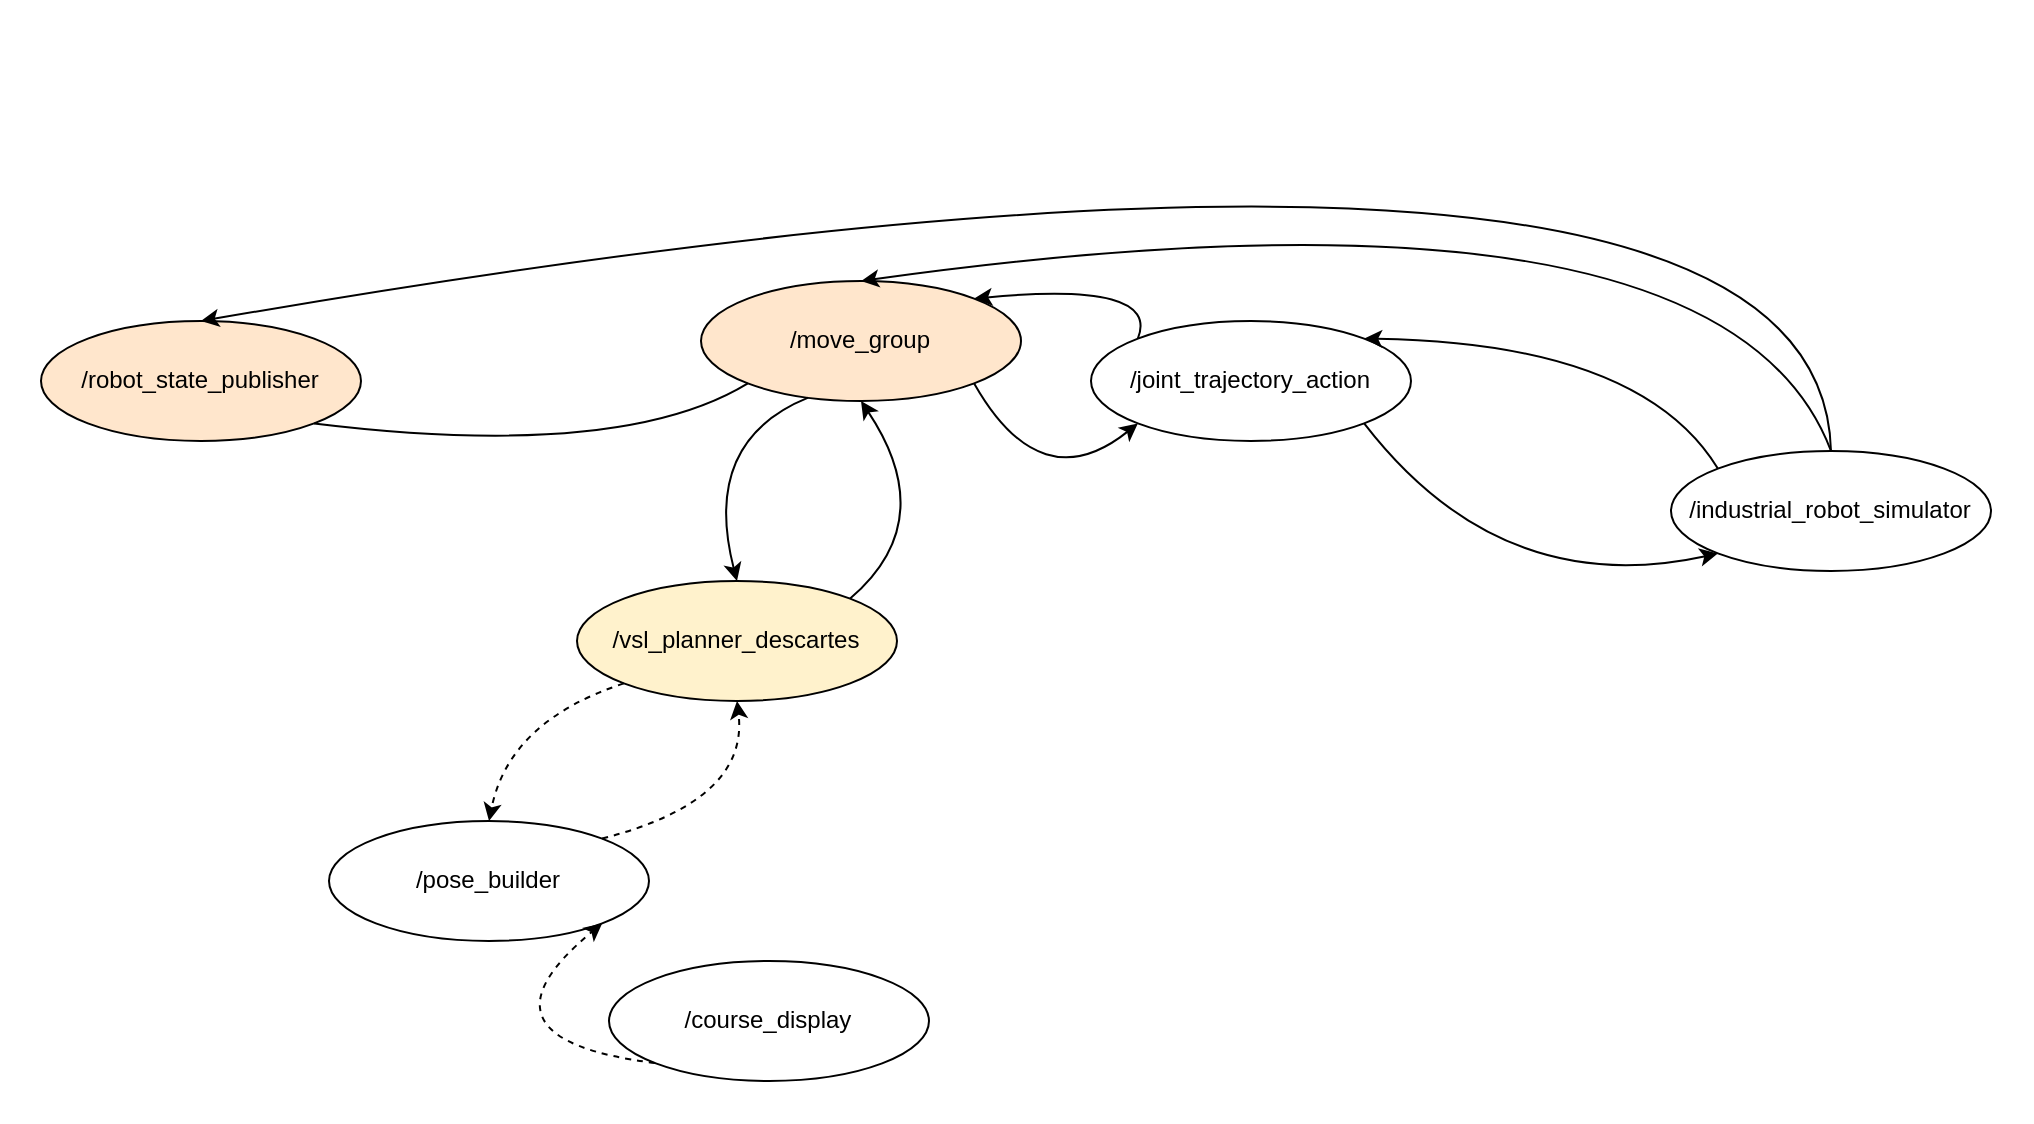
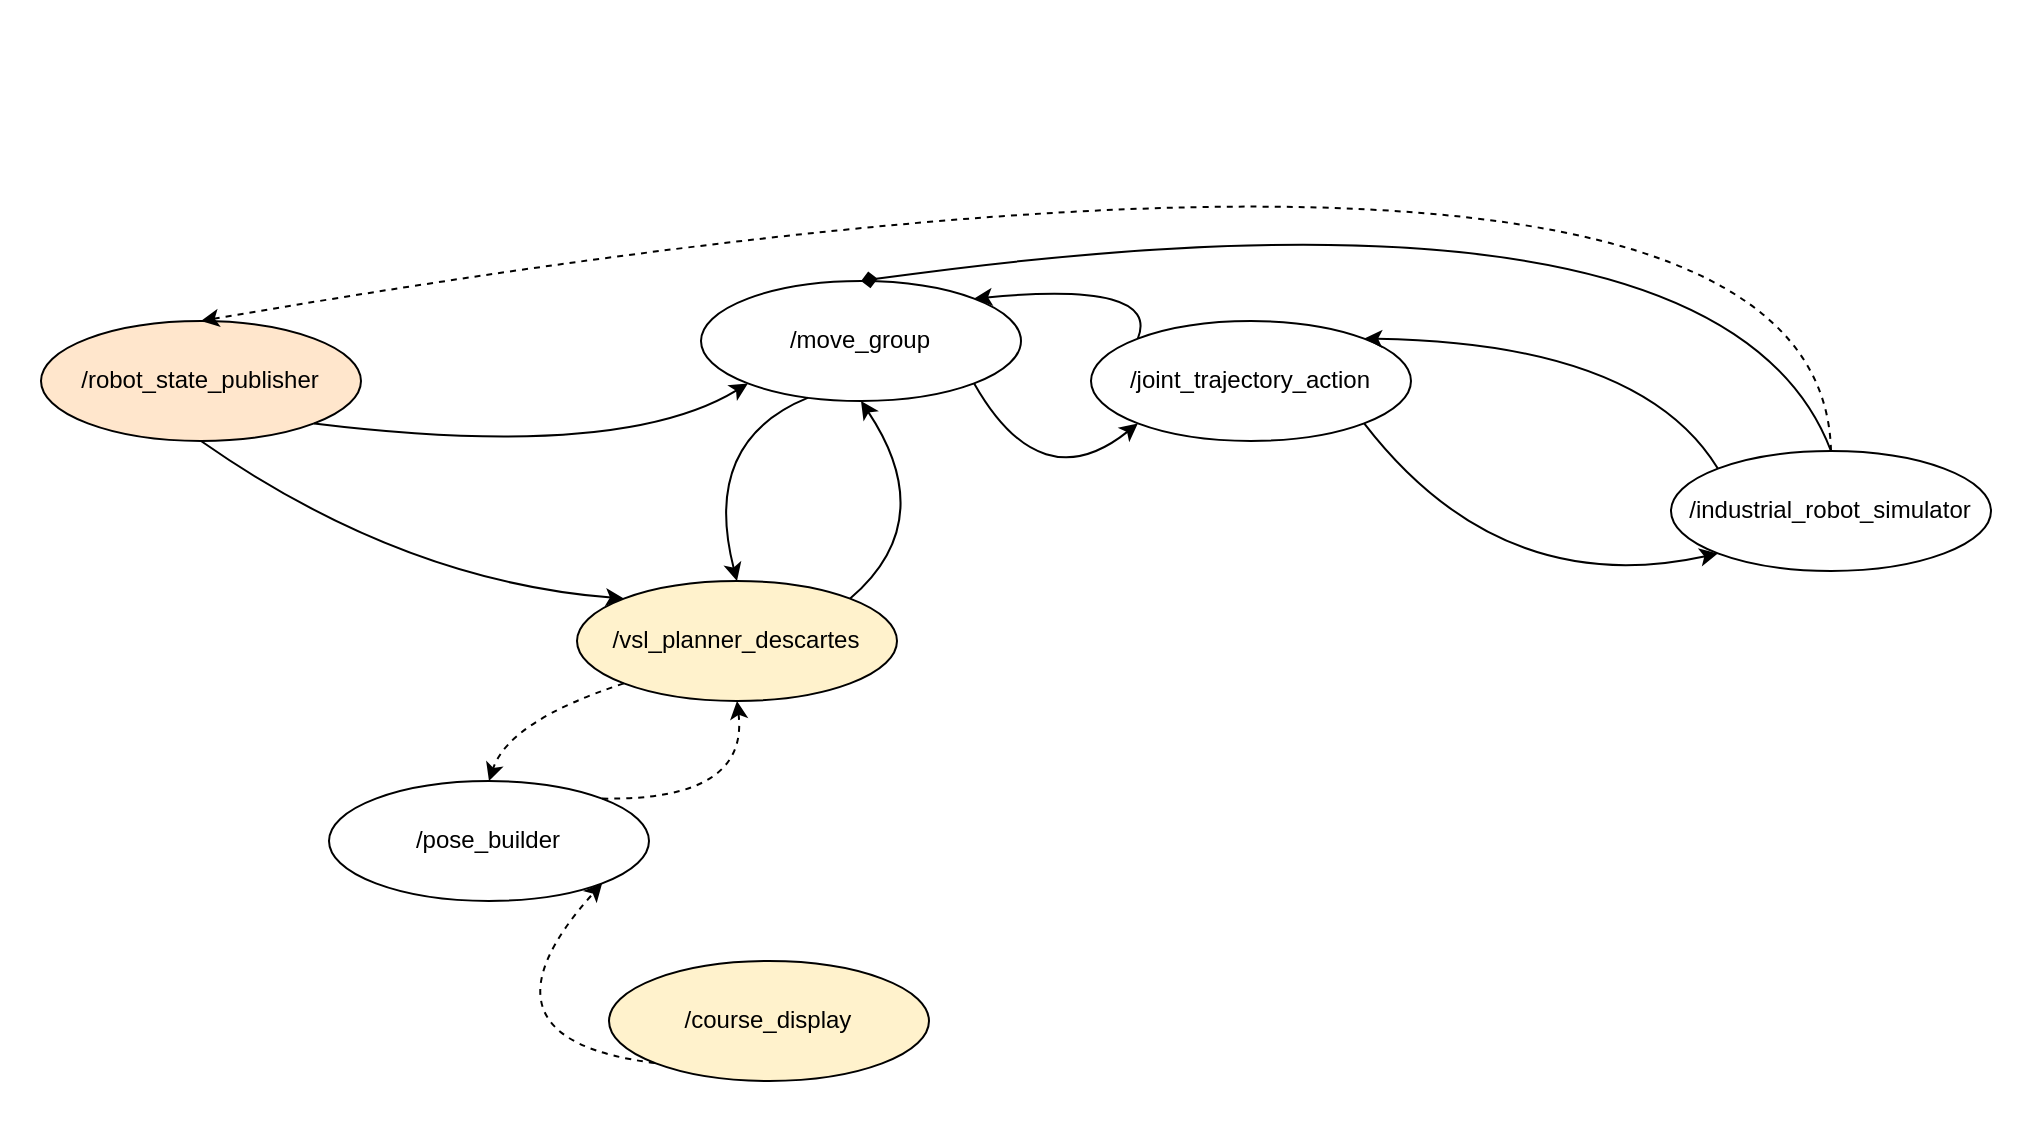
(915, 224) -> (915, 224)
(876, 279) -> (877, 279)
(861, 341) -> (861, 341)
(628, 425) -> (622, 428)
none -> (395, 547)
(489, 881) -> (489, 841)
(769, 1021) -> (769, 1021)
